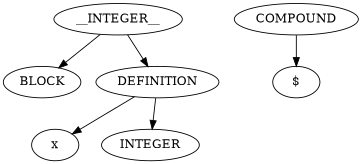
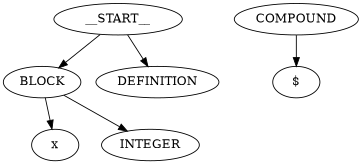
(118, 19) -> (118, 19)
(154, 109) -> (92, 111)
(107, 113) -> (48, 109)
